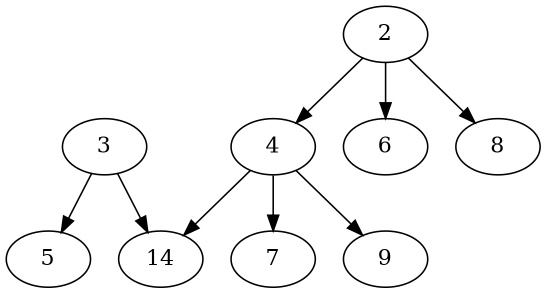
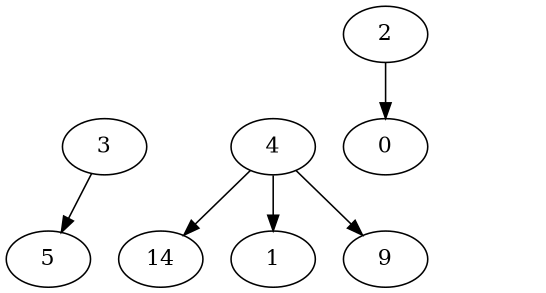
(335, 85) -> none
(386, 147) -> (386, 147)
(498, 147) -> none
(129, 196) -> none
(273, 259) -> (273, 259)
